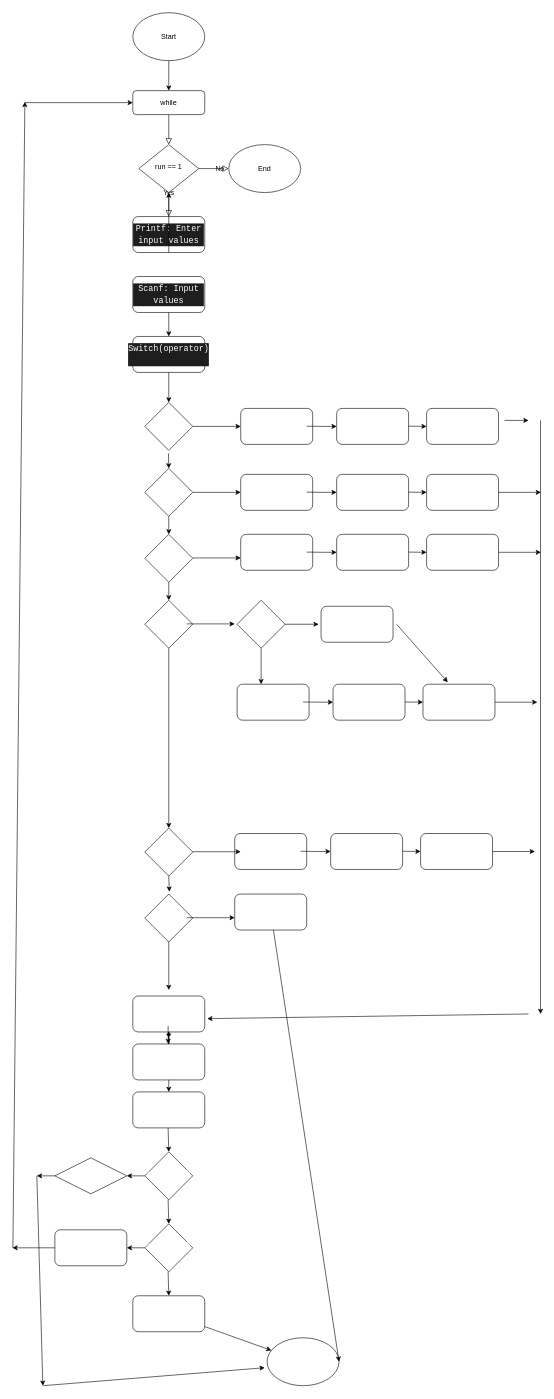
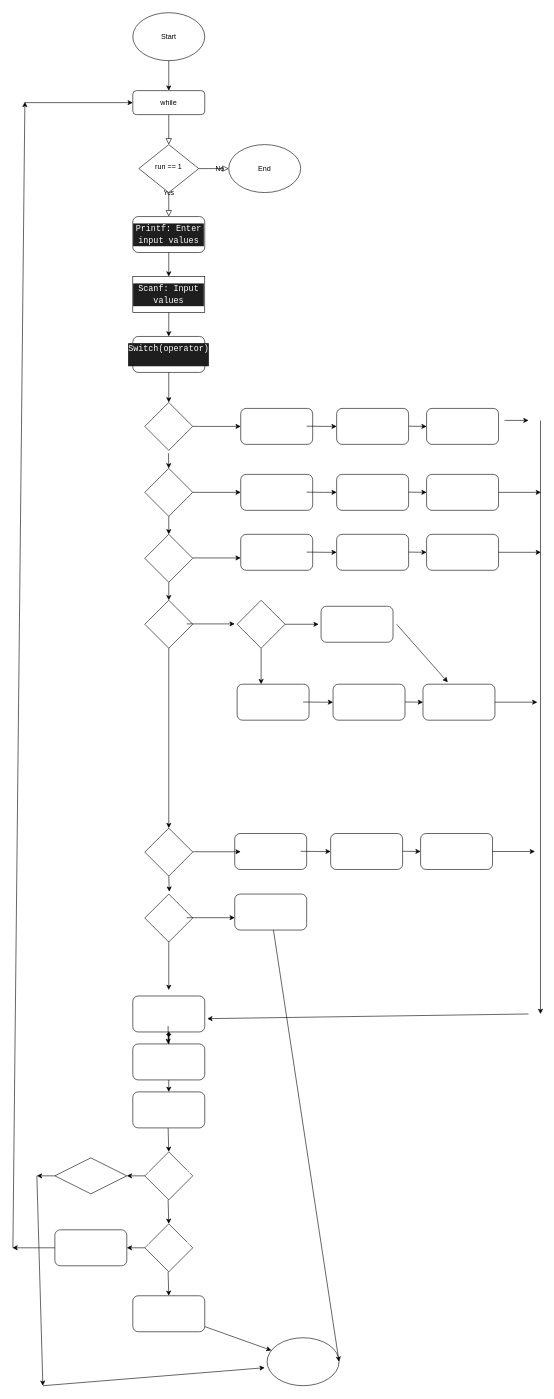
(169, 222) -> (169, 271)
(169, 294) -> (169, 294)
